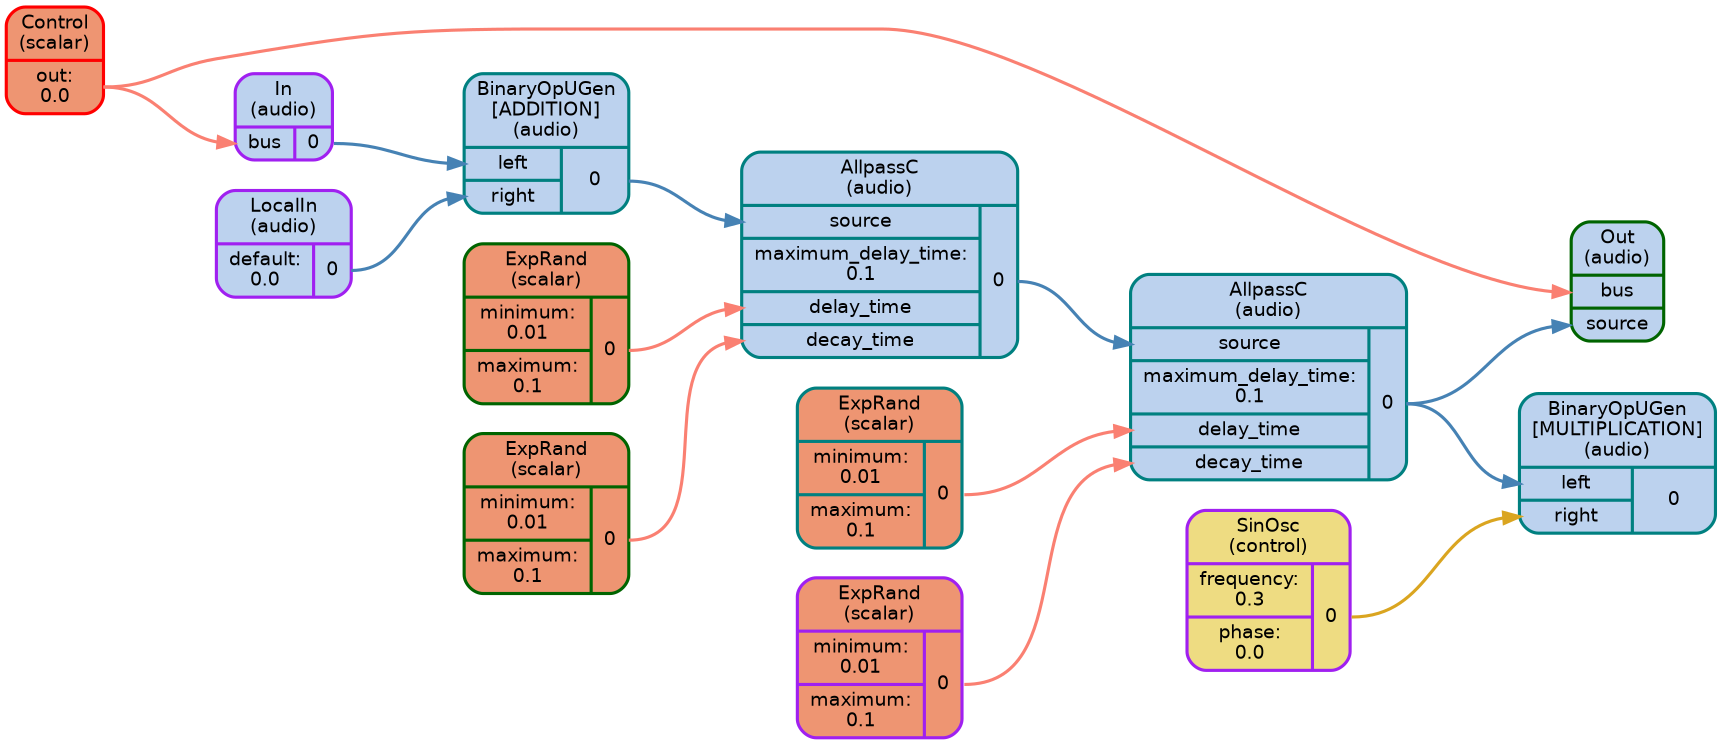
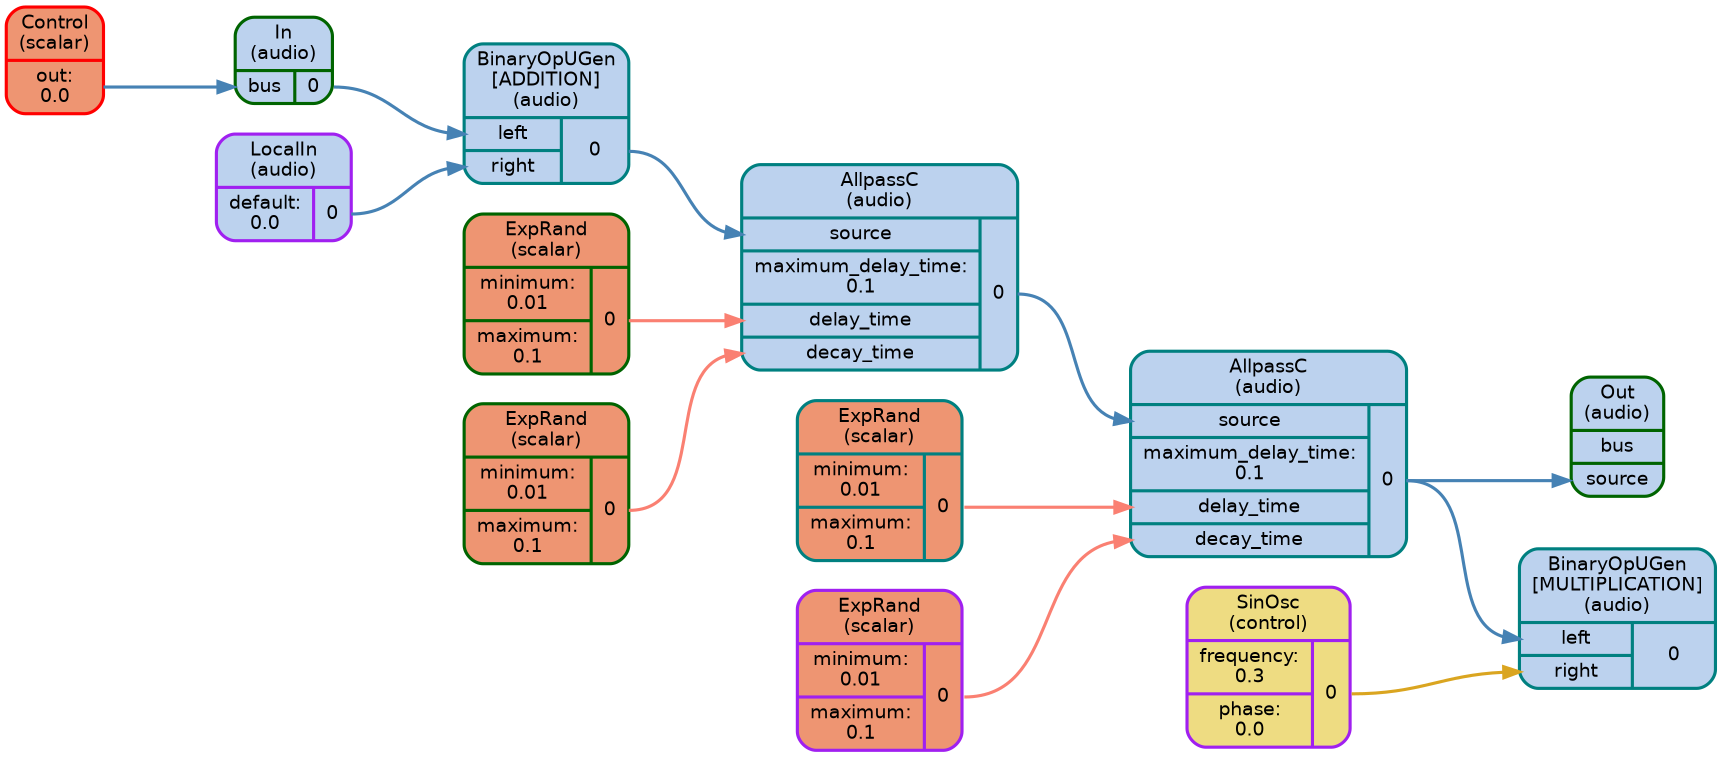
(852, 29) -> none
(163, 110) -> (161, 87)
(284, 117) -> (284, 60)
